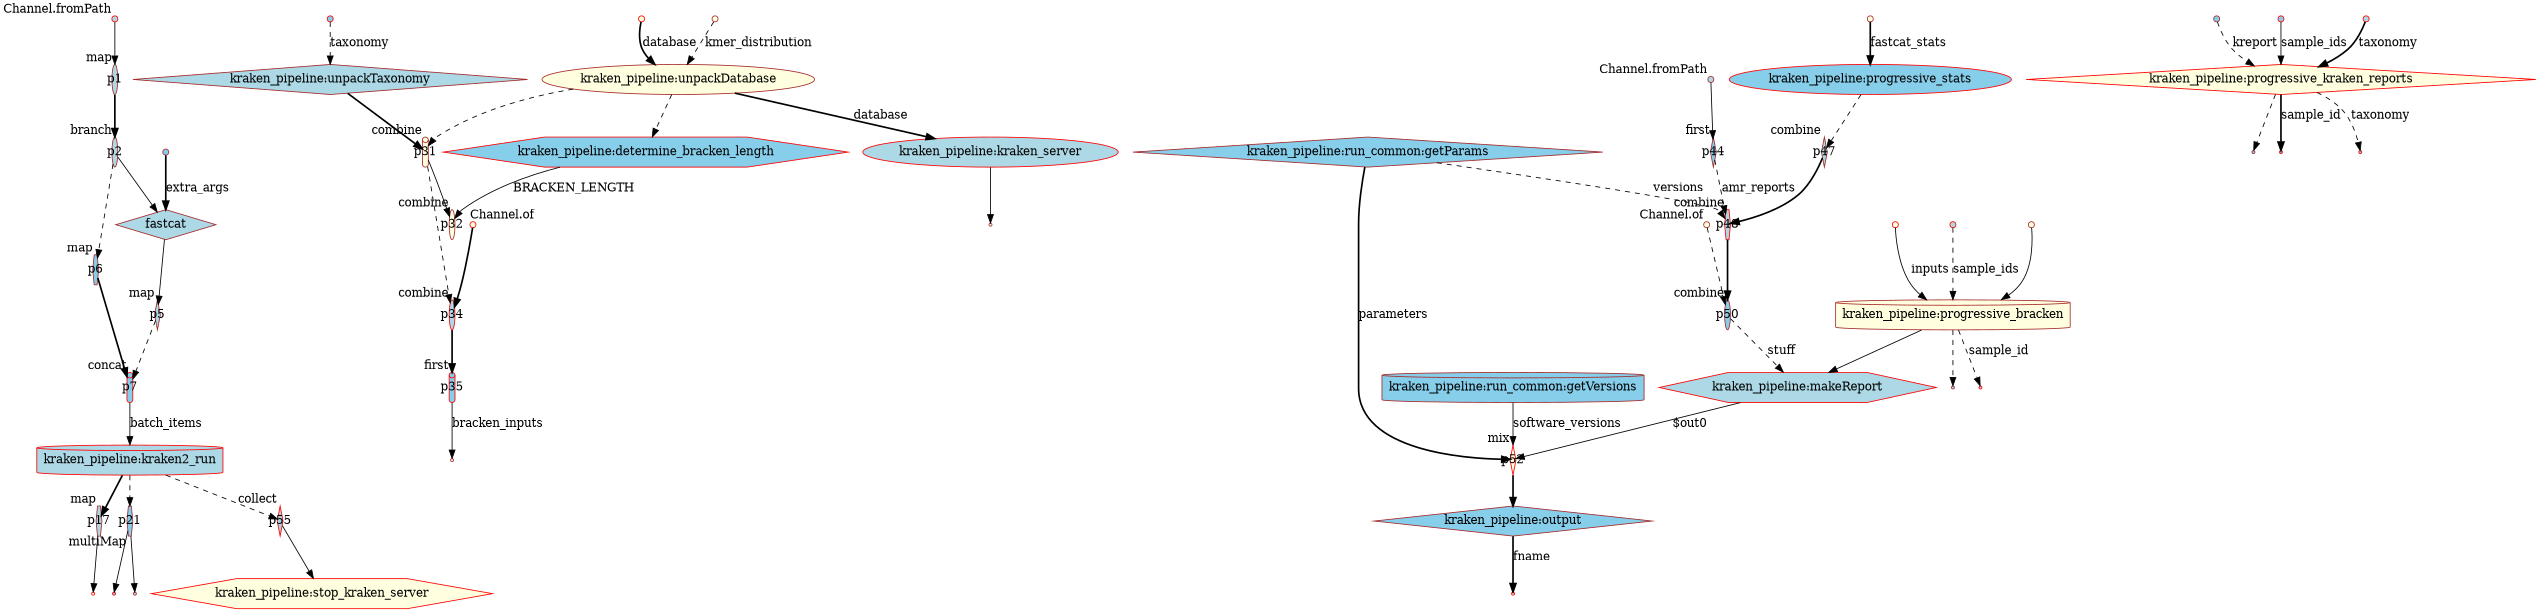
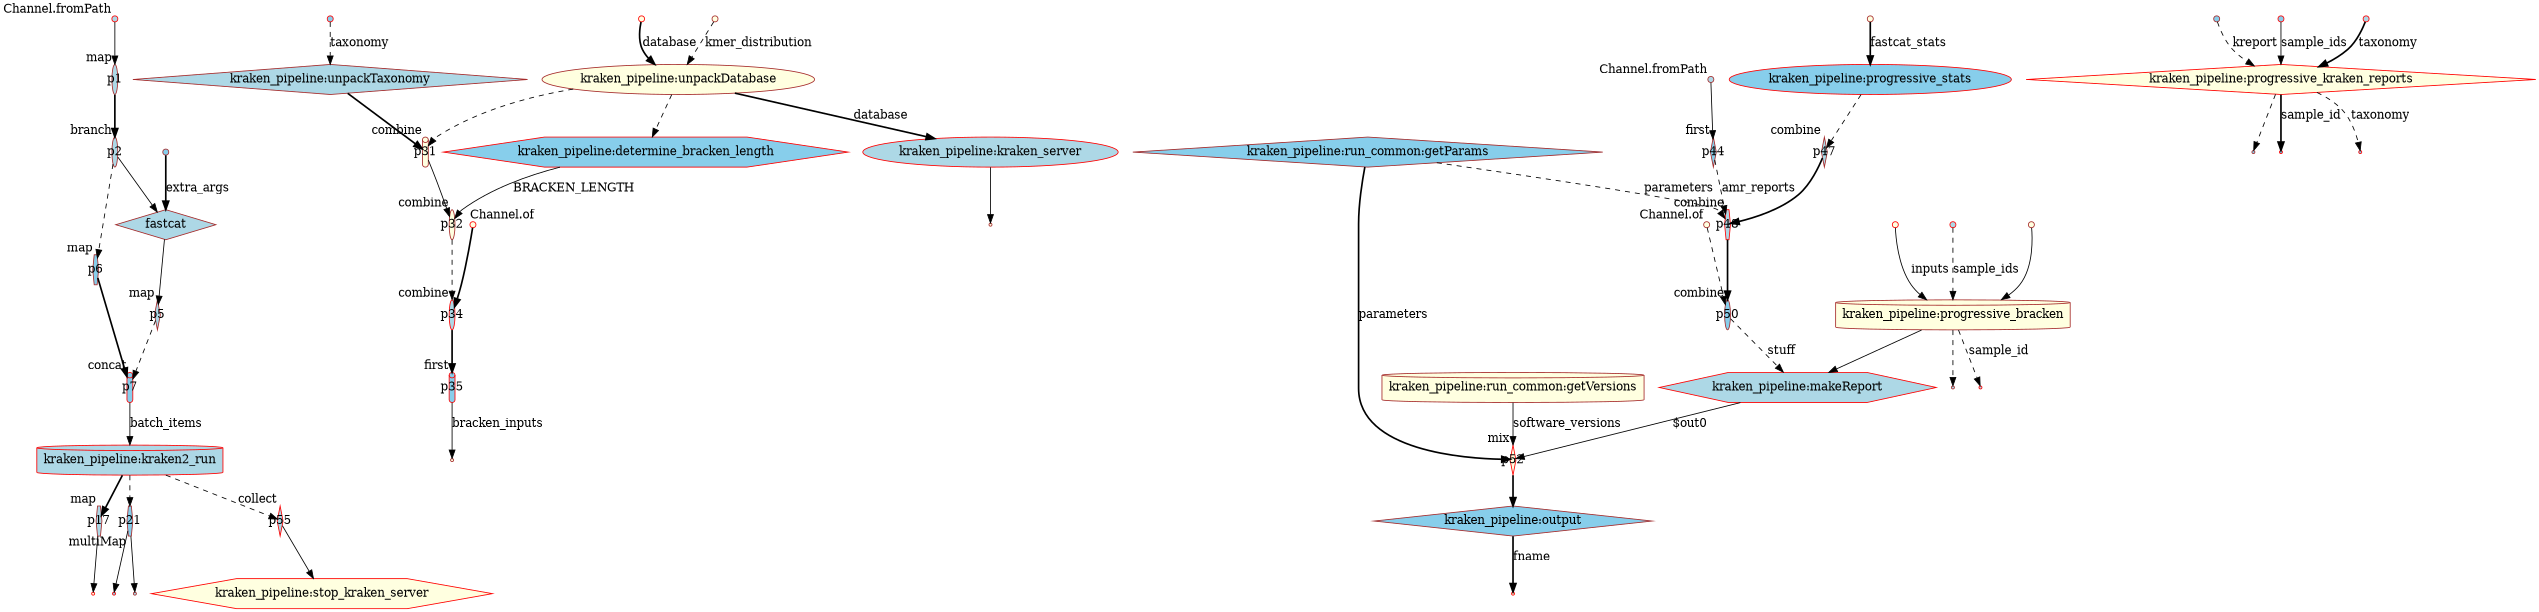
(1679, 188) -> (1679, 188)
(438, 231) -> (452, 265)
(1513, 387) -> (1513, 387)
